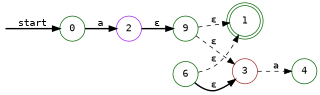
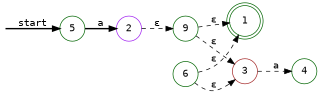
(72, 29) -> (72, 29)
(154, 29) -> (154, 29)
(212, 91) -> (212, 91)
